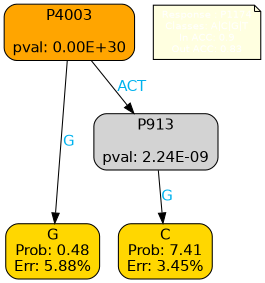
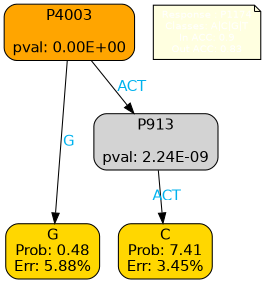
(69, 32) -> (69, 32)
(167, 197) -> (167, 197)
